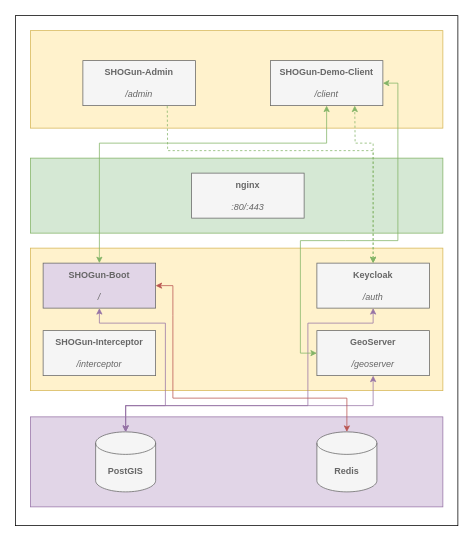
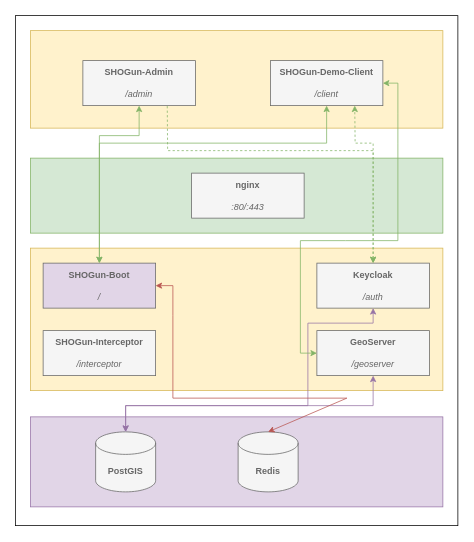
none -> (121, 135)
(165, 361) -> none
(347, 462) -> (268, 462)
